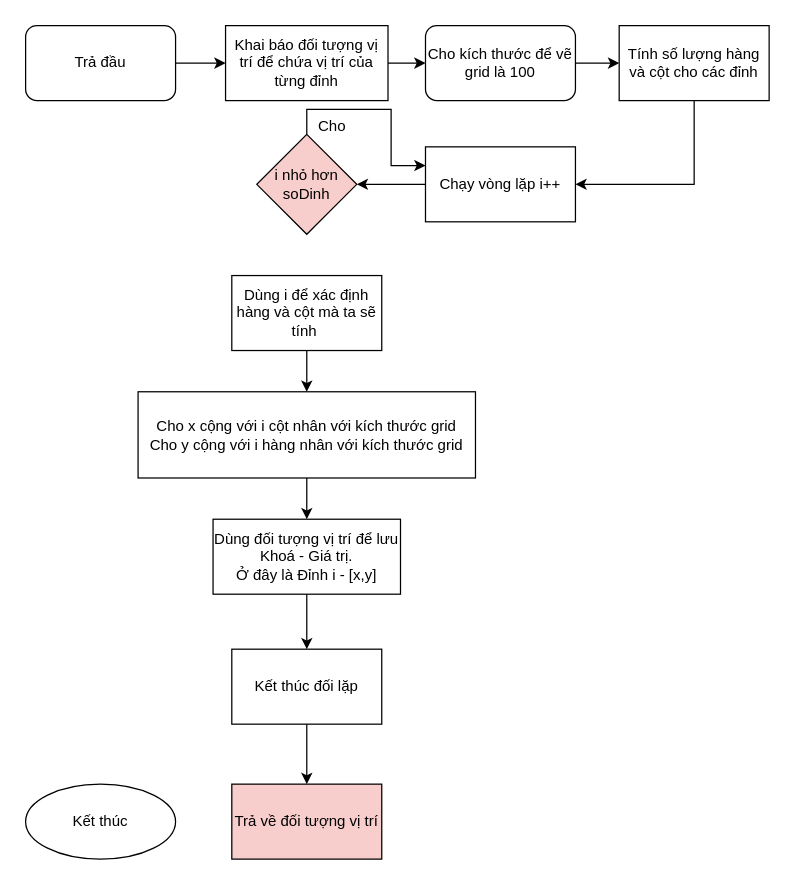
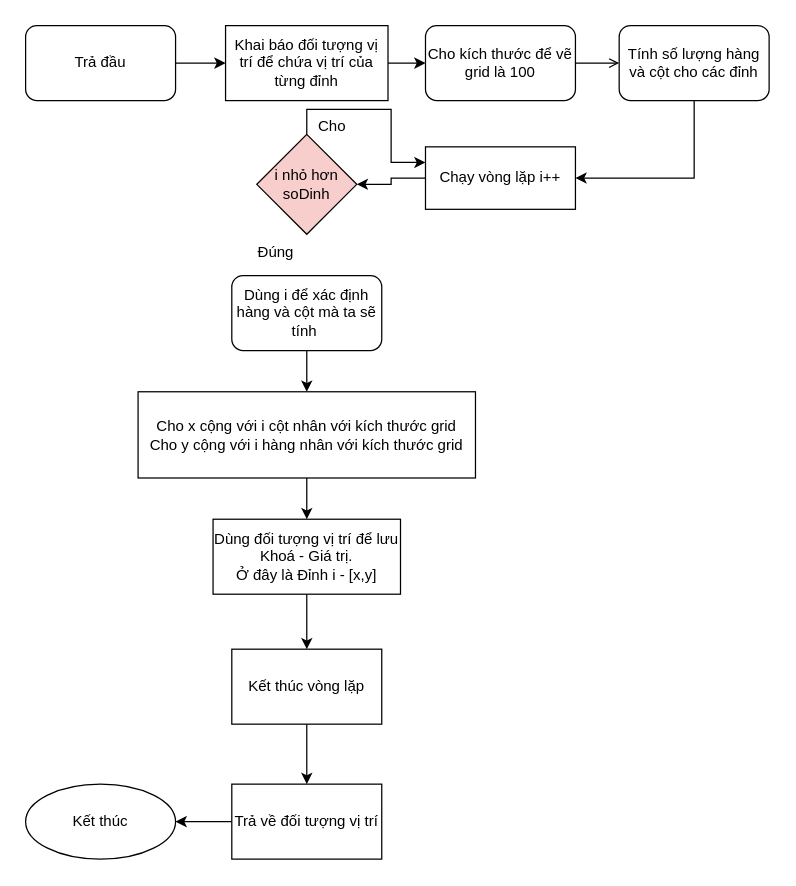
(609, 63) -> (611, 63)
(694, 63) -> (694, 63)
(501, 184) -> (501, 178)
none -> (276, 253)
(307, 313) -> (307, 313)
(307, 687) -> (307, 687)
none -> (208, 822)
(307, 822) -> (307, 822)
